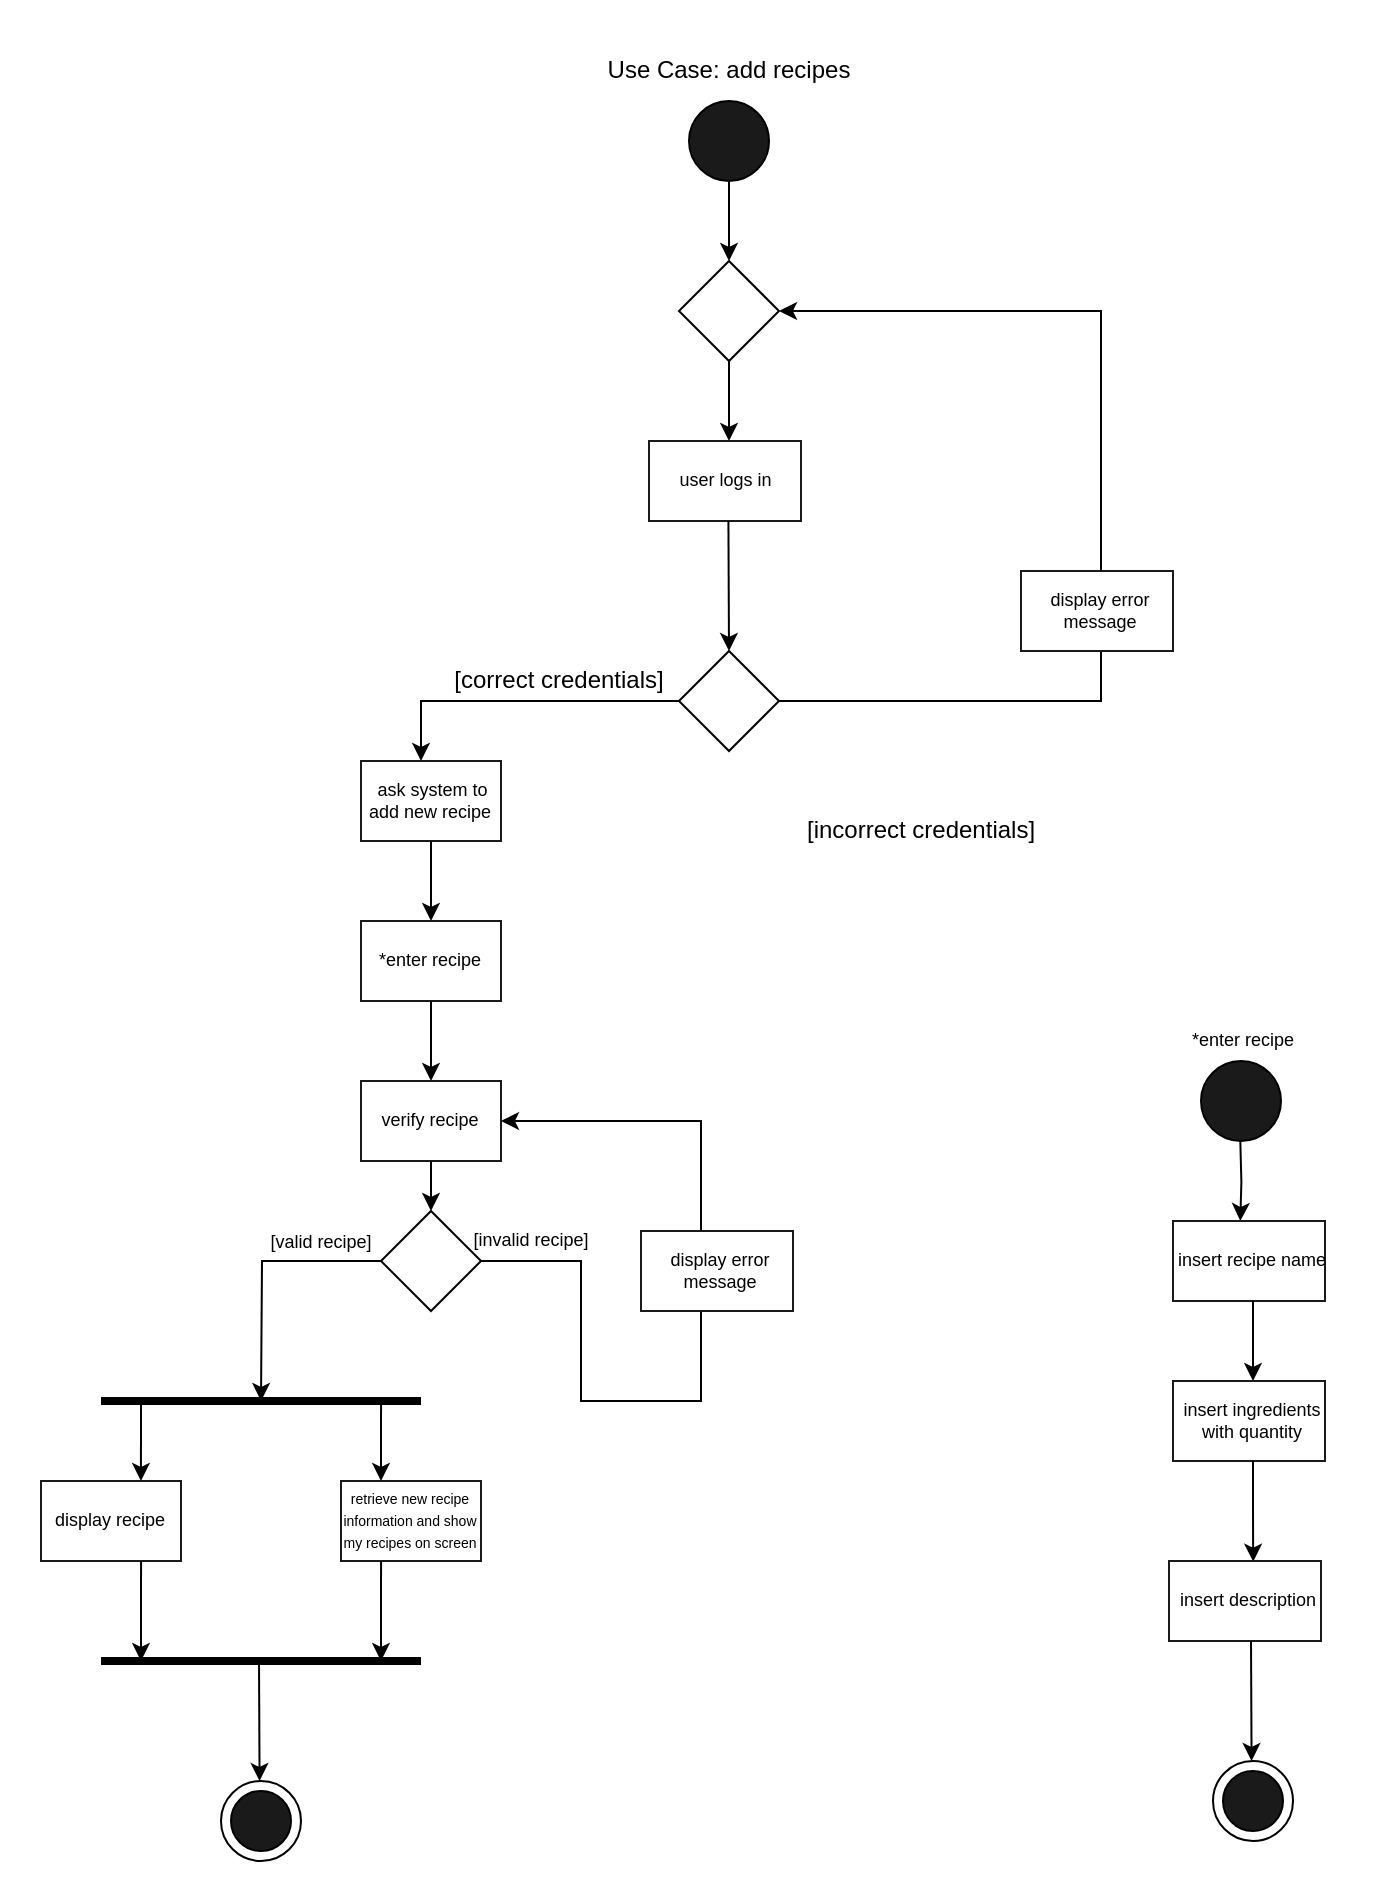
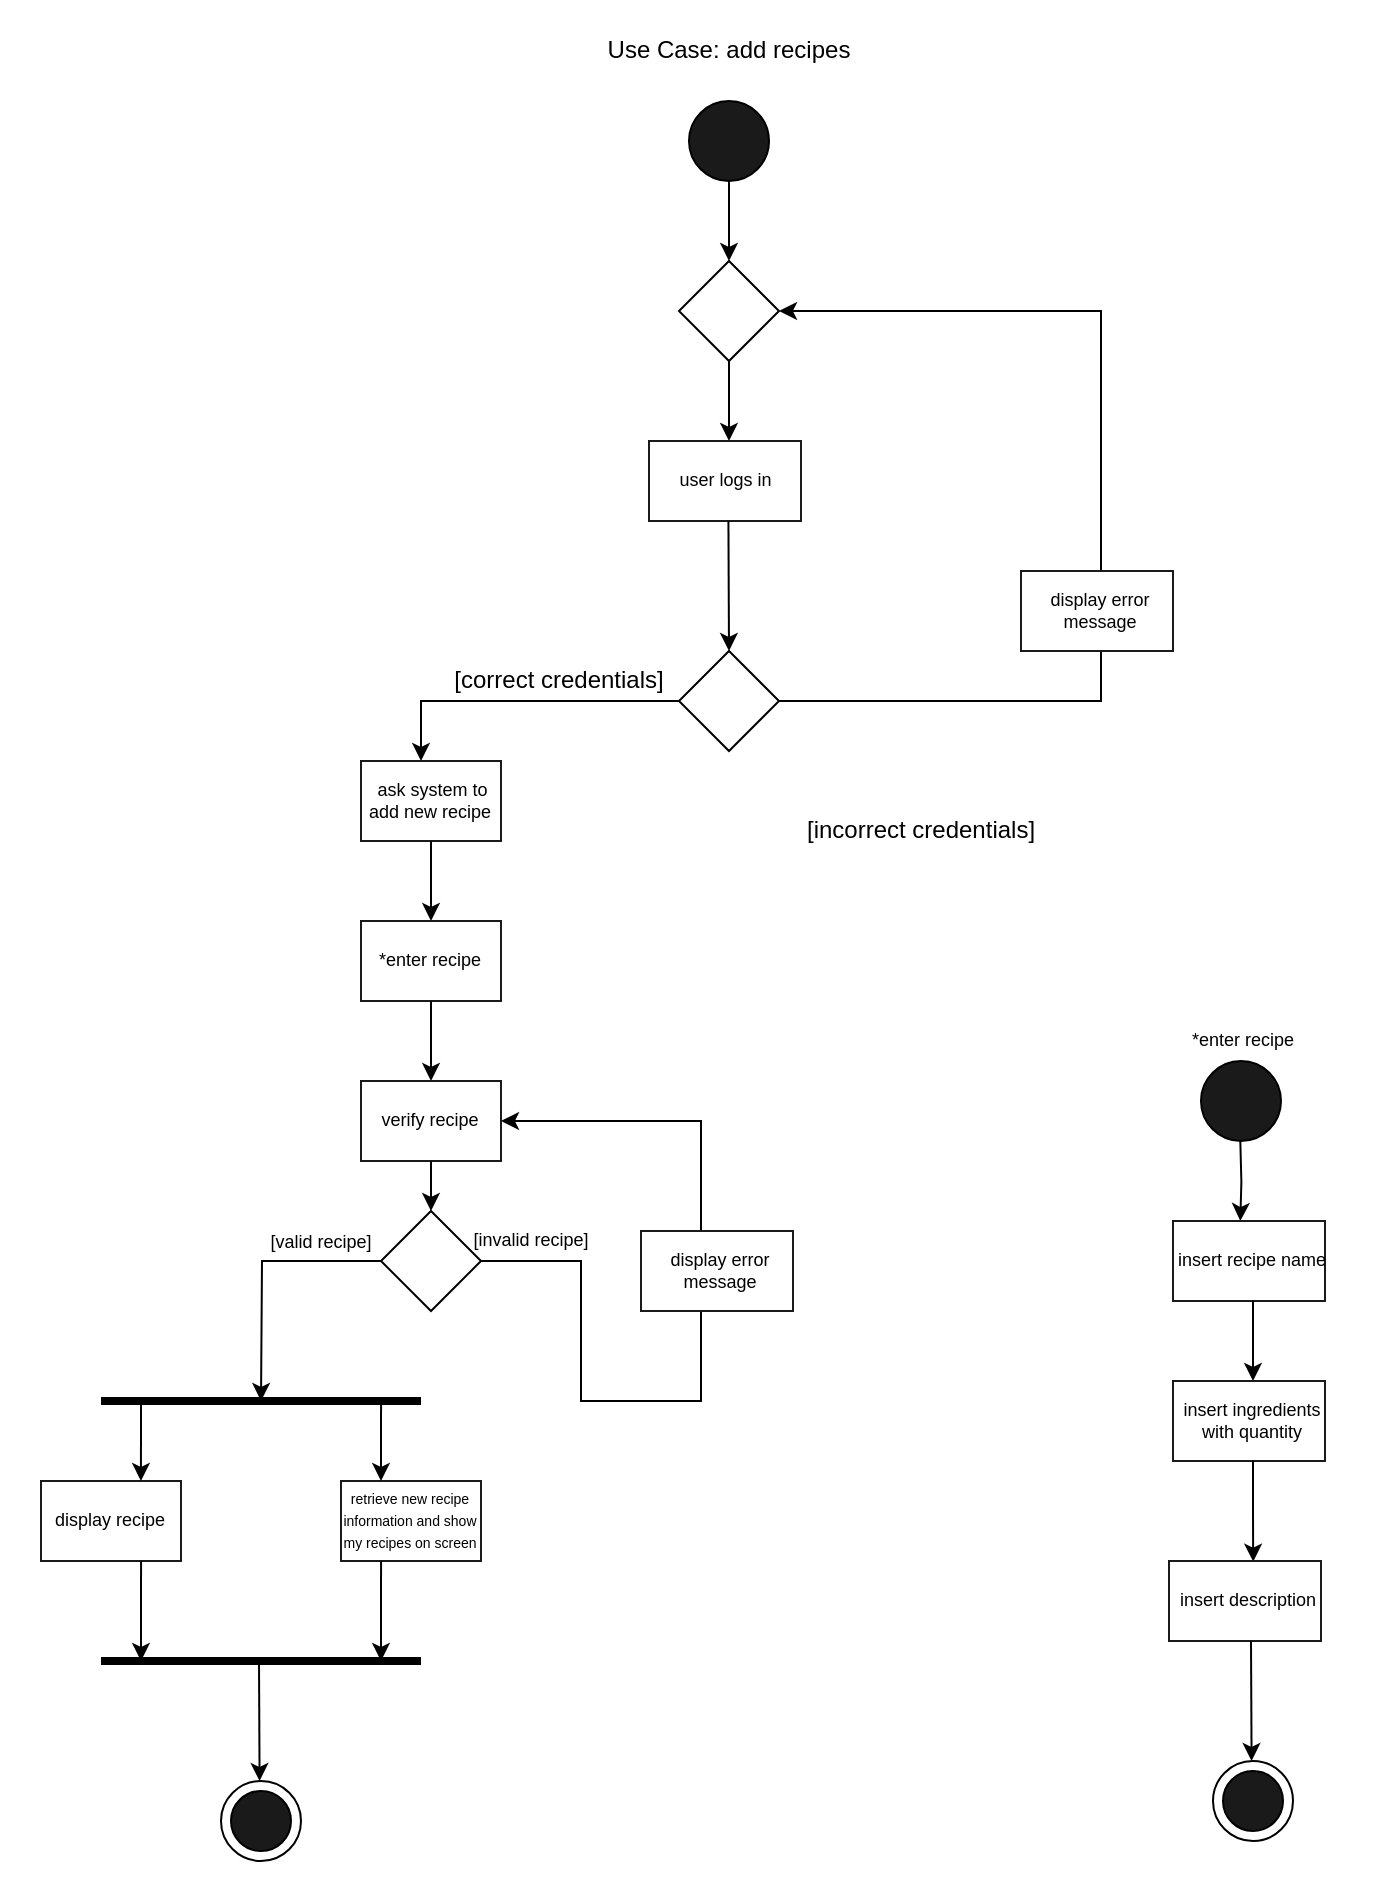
(729, 71) -> (729, 51)
